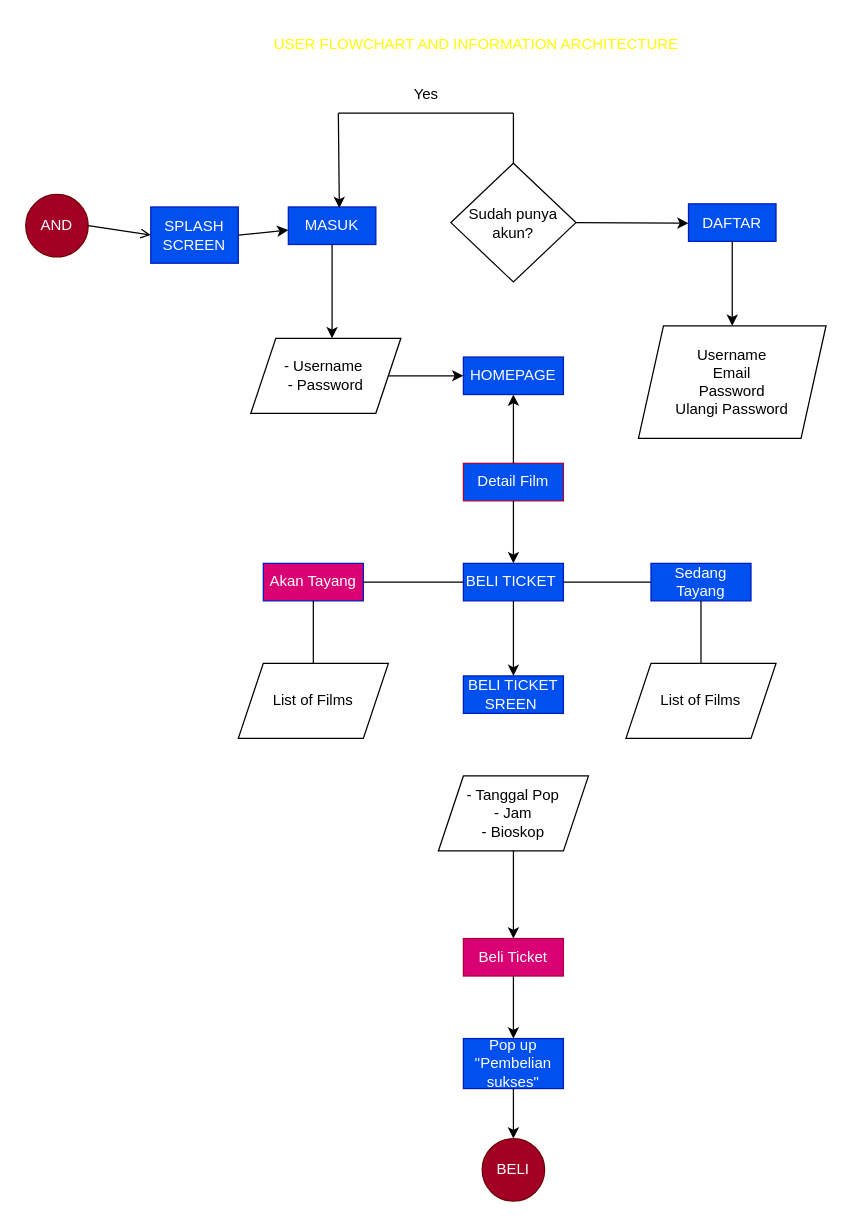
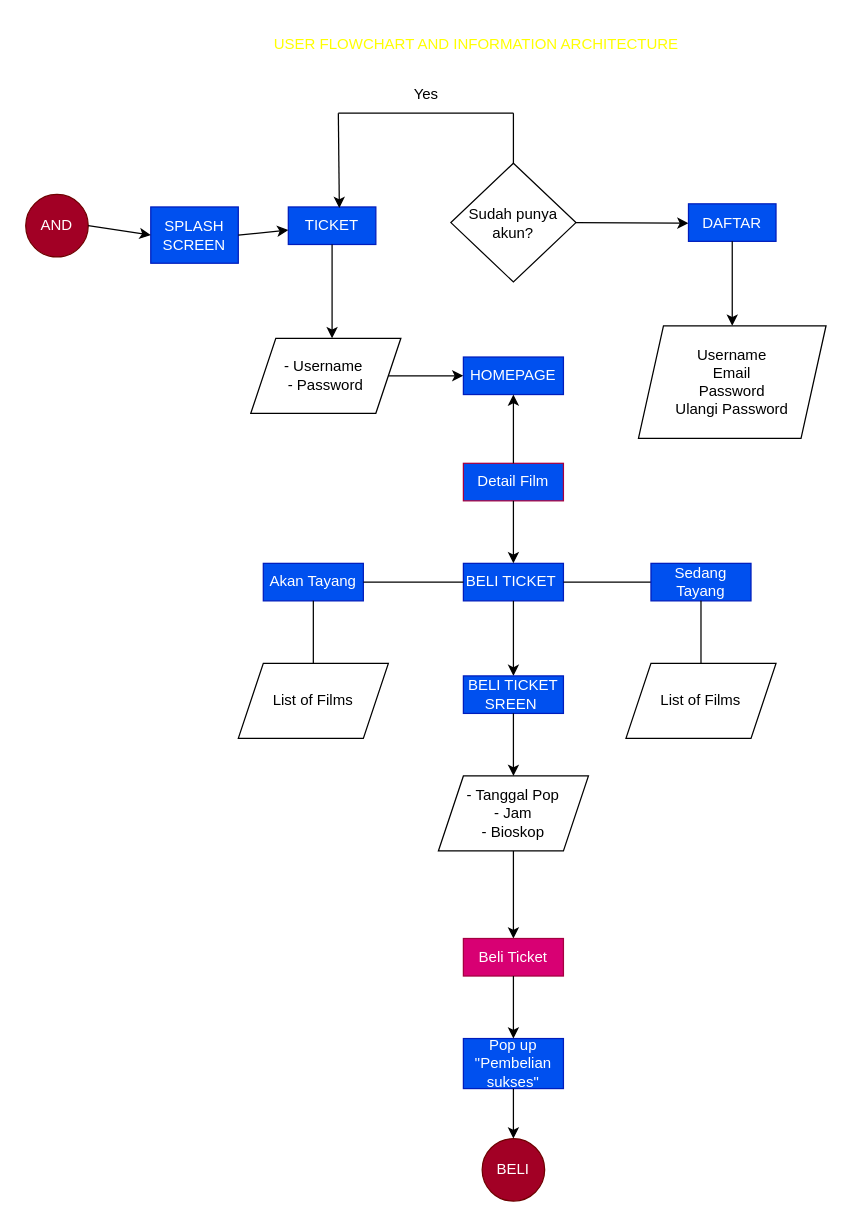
(332, 226) -> (332, 226)
(143, 234) -> (141, 234)
(313, 582) -> (313, 582)
none -> (513, 740)
